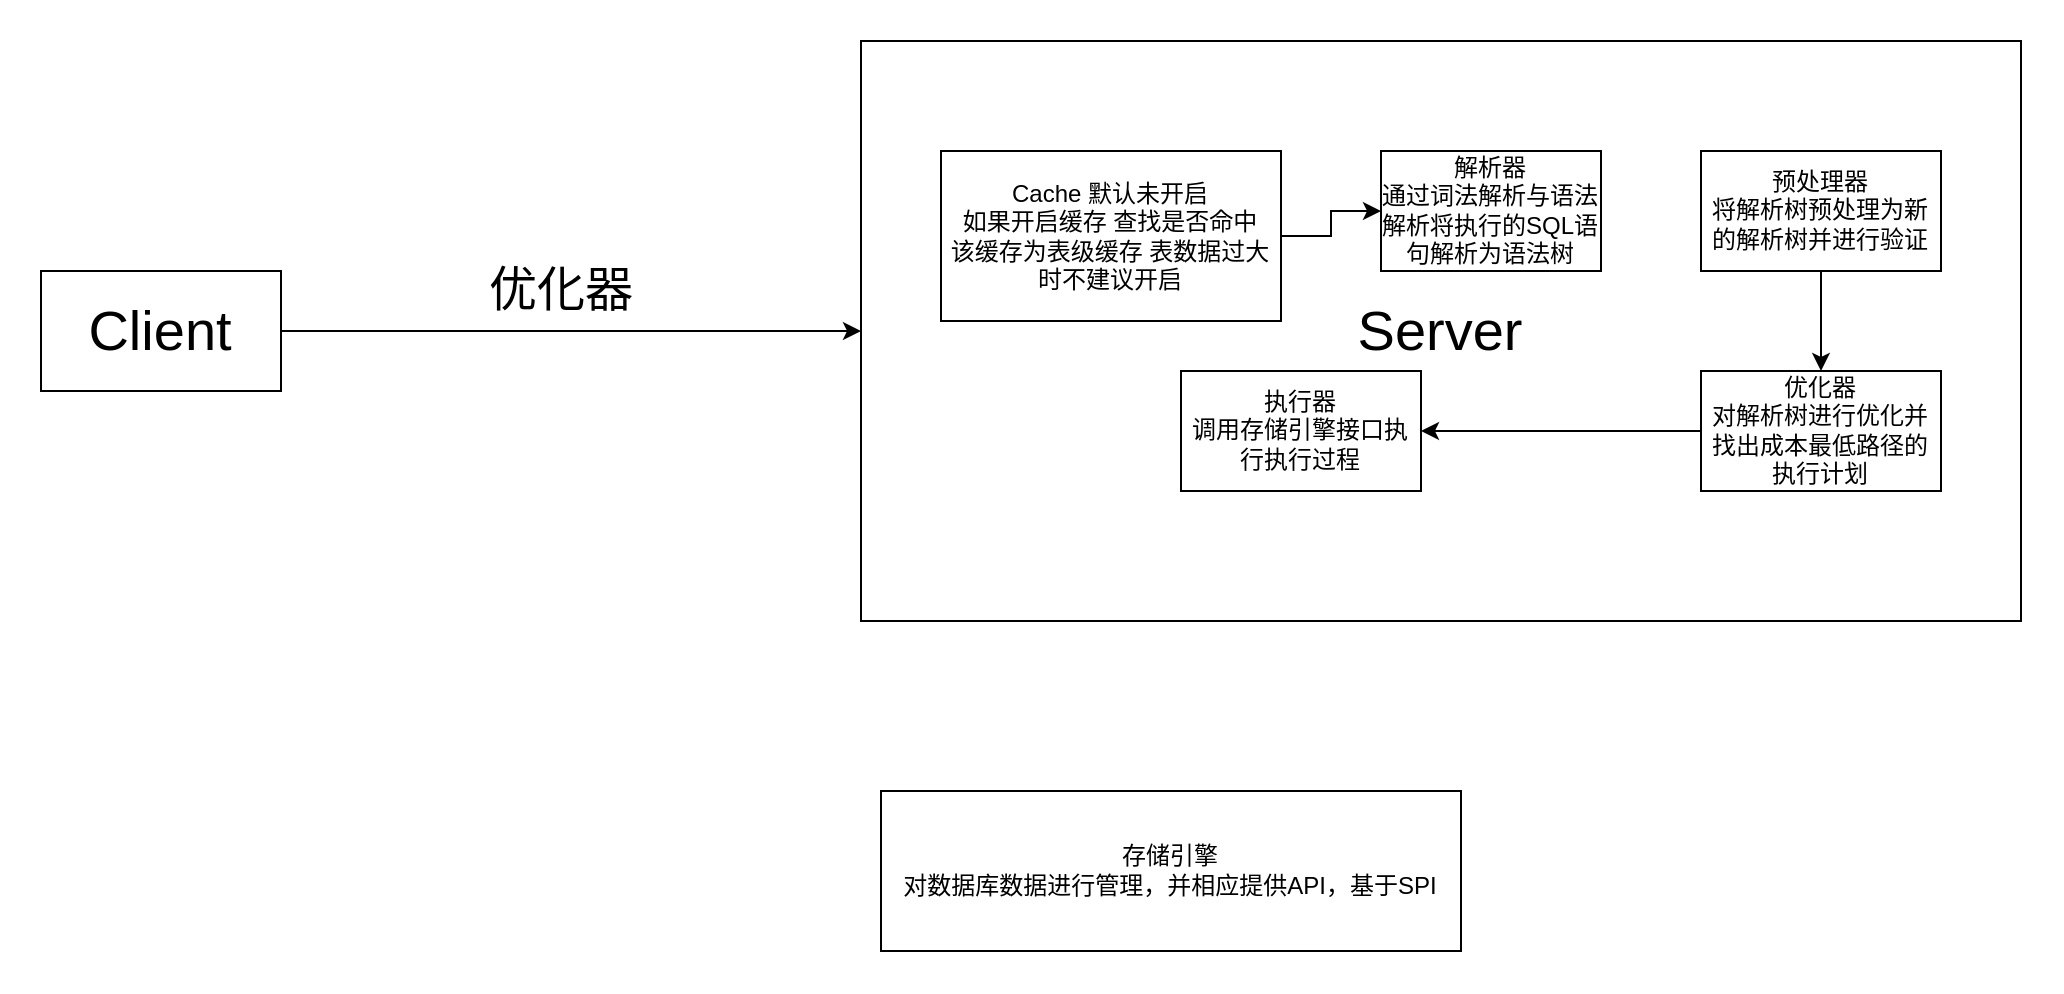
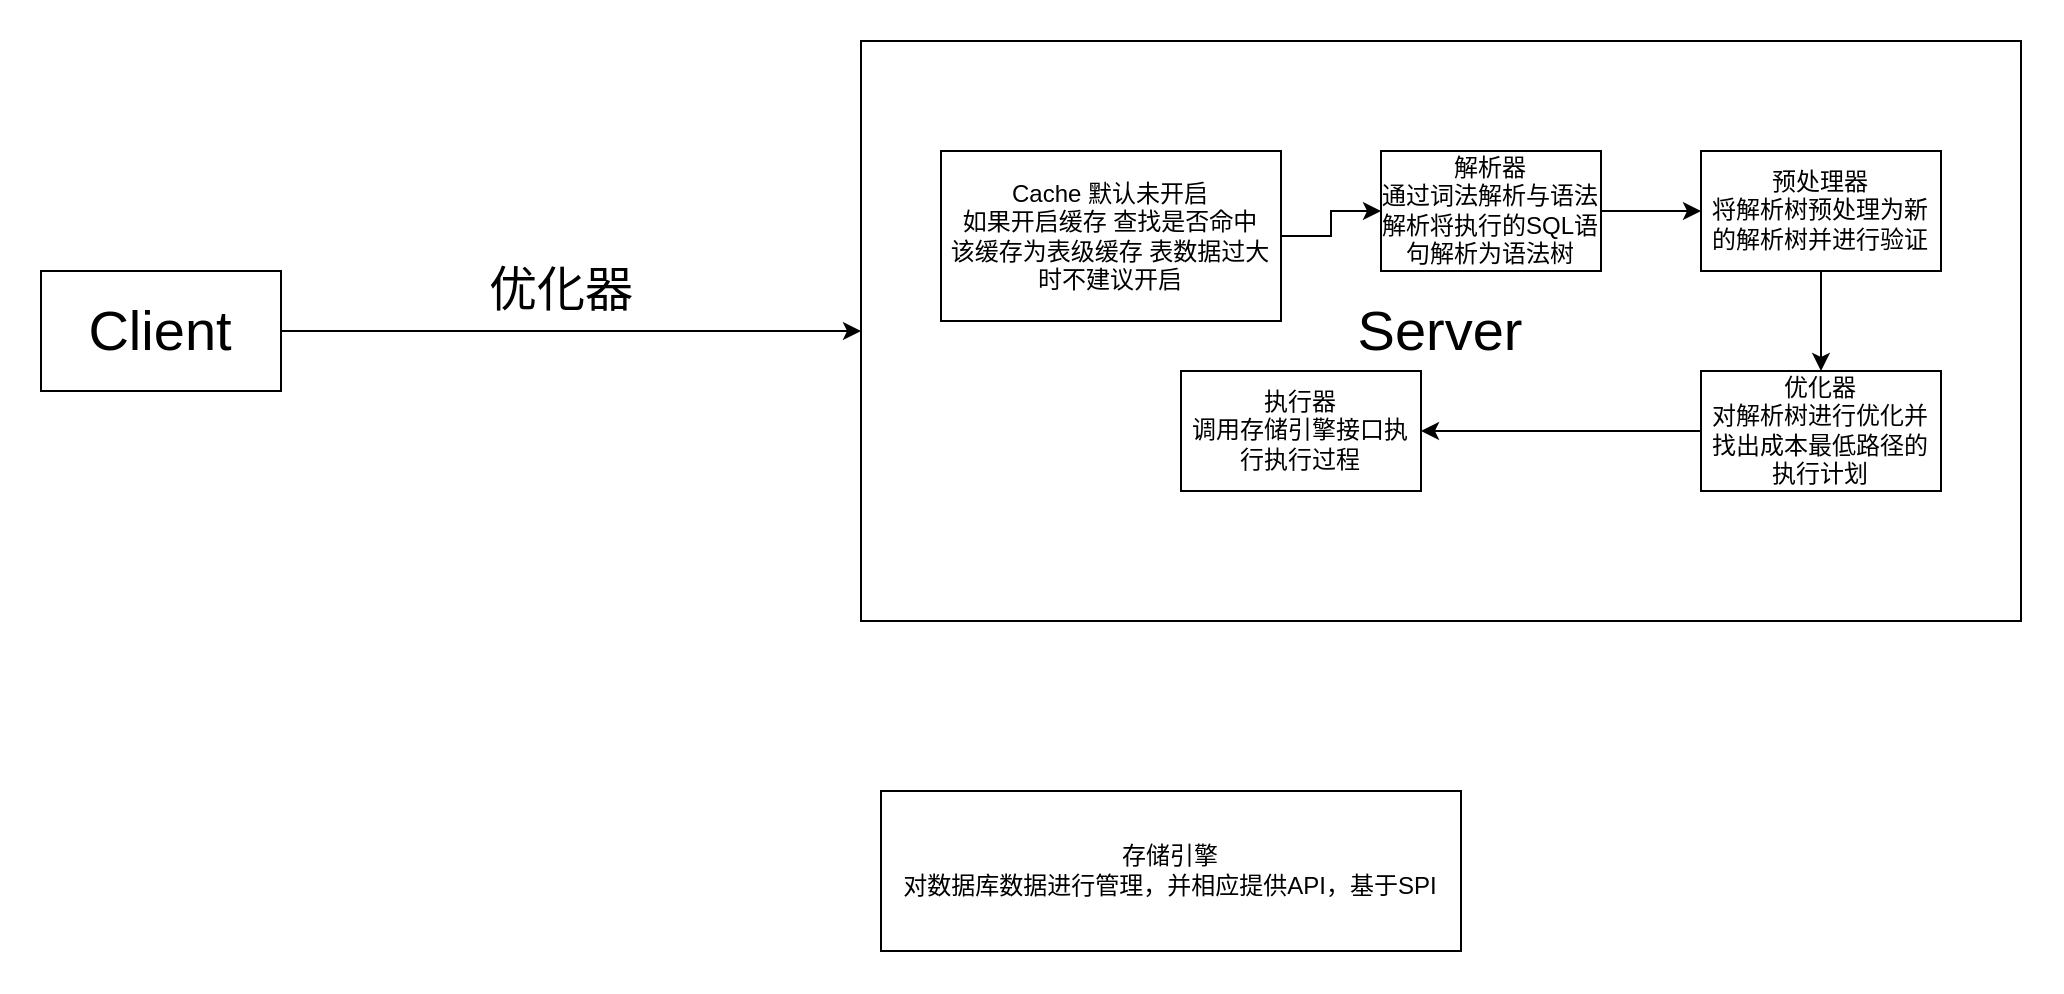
none -> (1644, 211)
